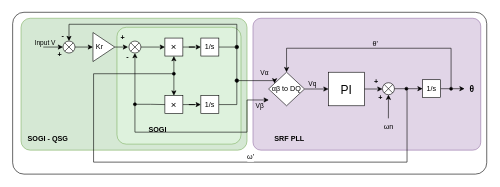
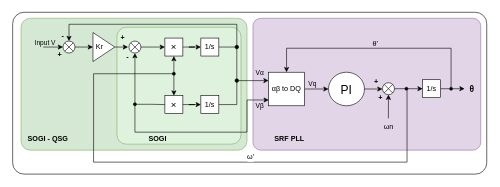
(287, 89) -> (287, 89)
(347, 89) -> (347, 89)
(157, 130) -> (157, 139)
